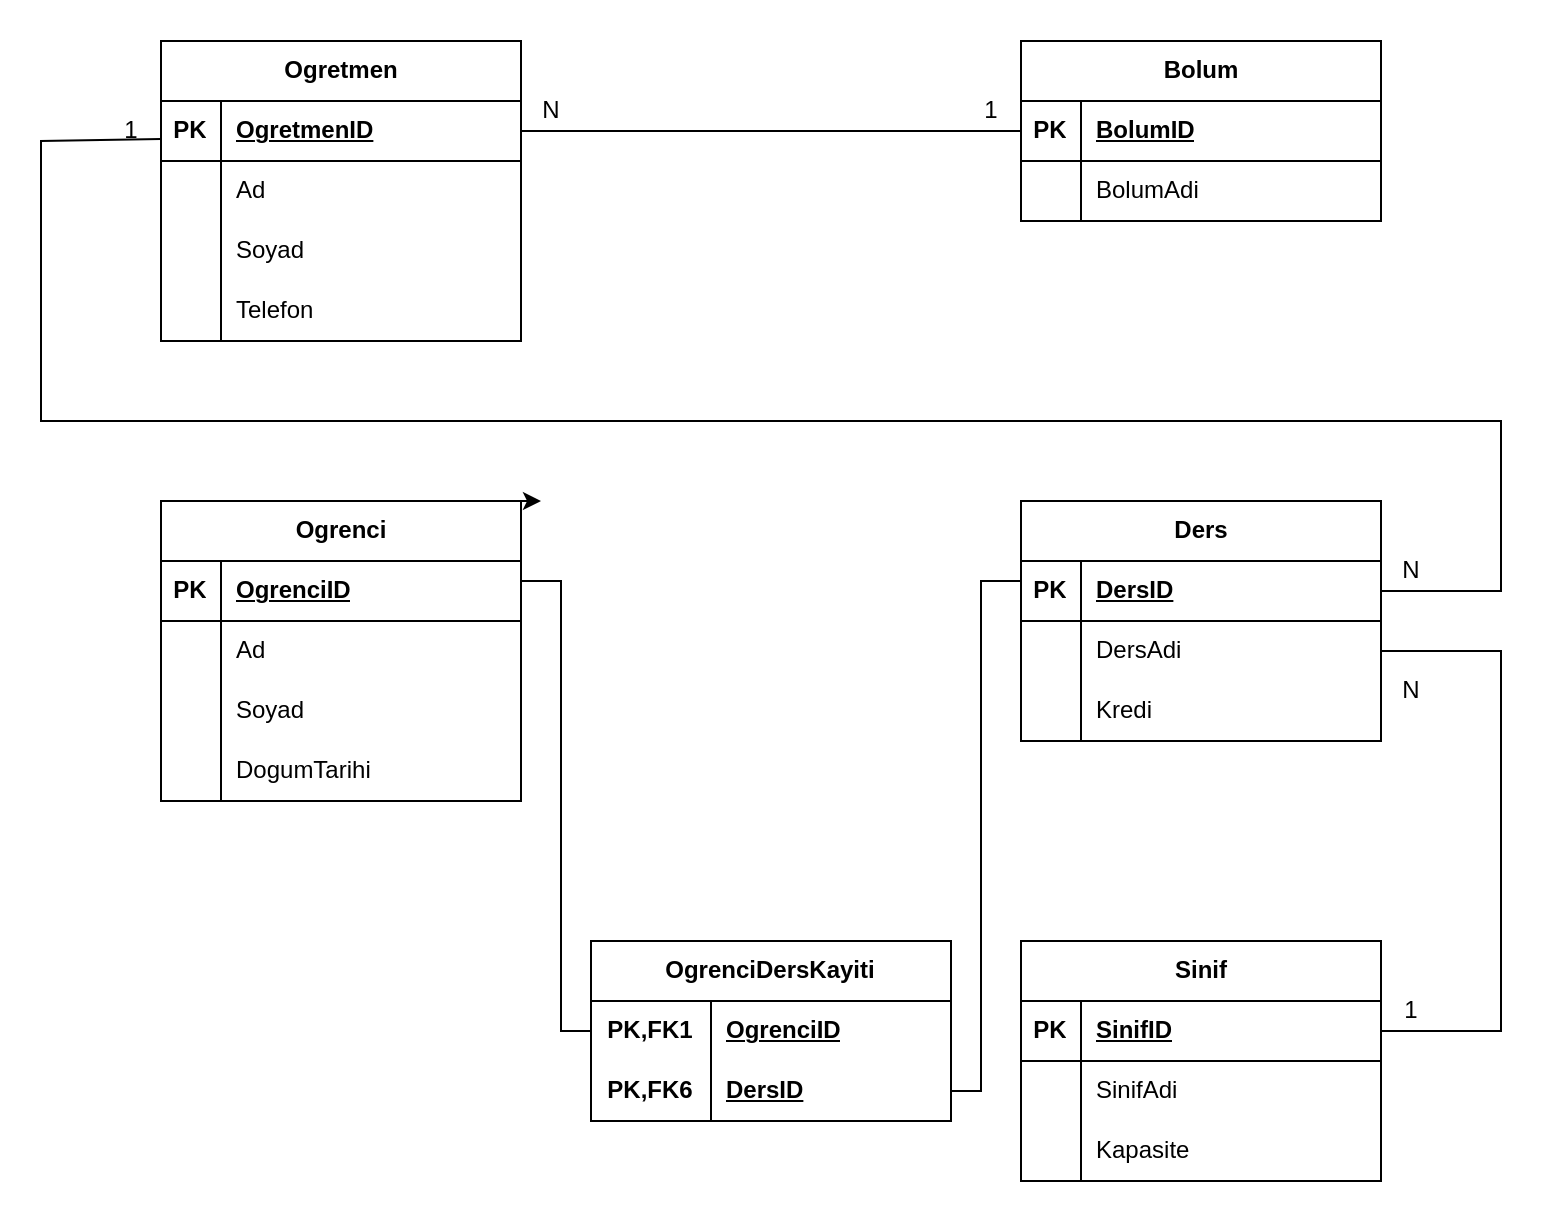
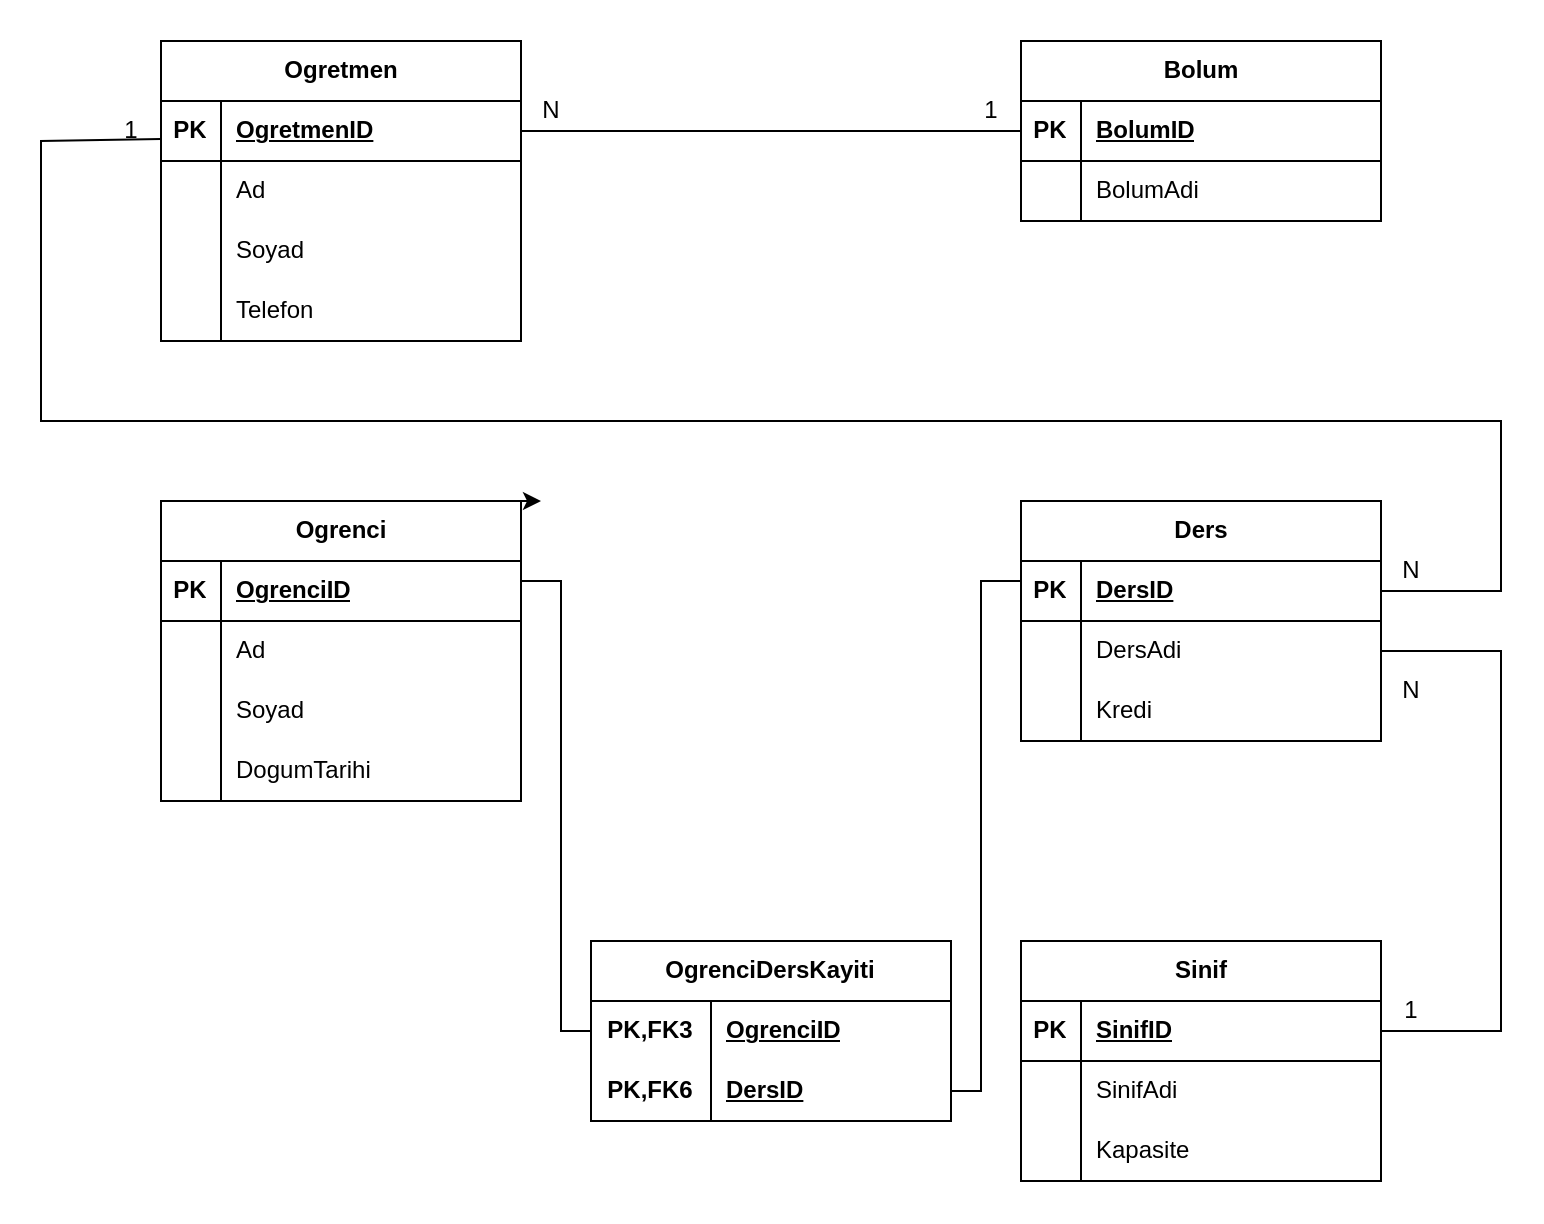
(651, 1031) -> (651, 1031)
